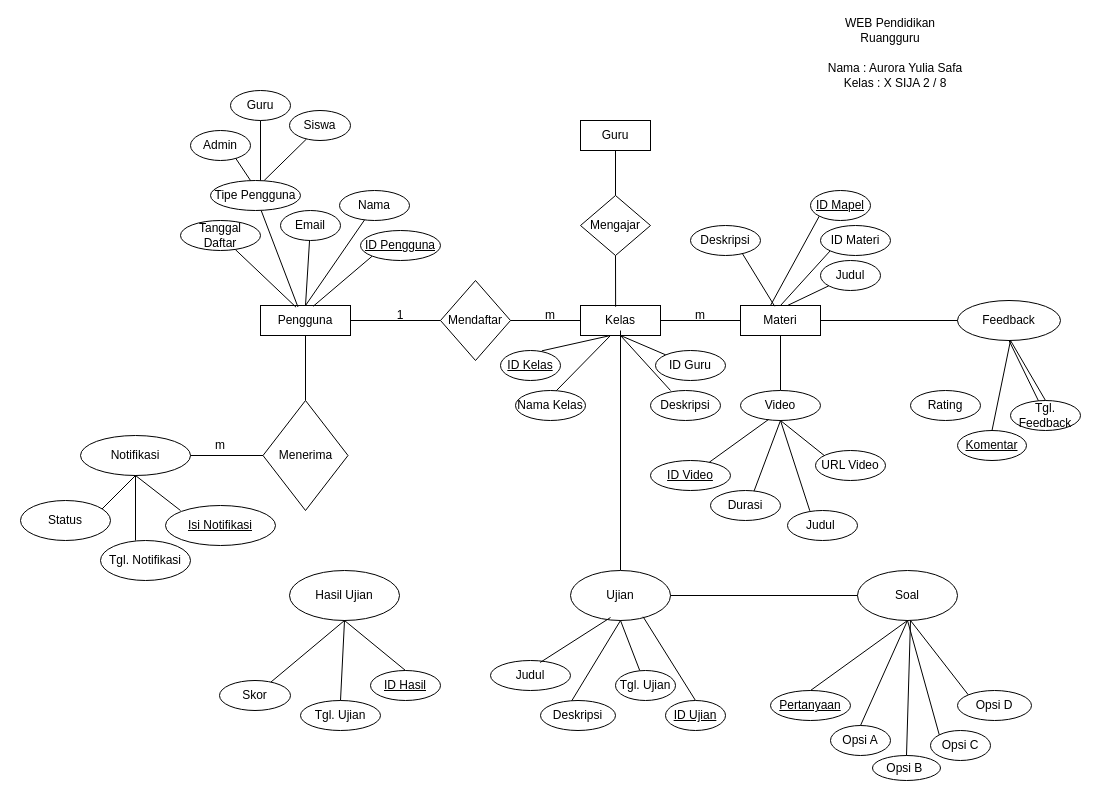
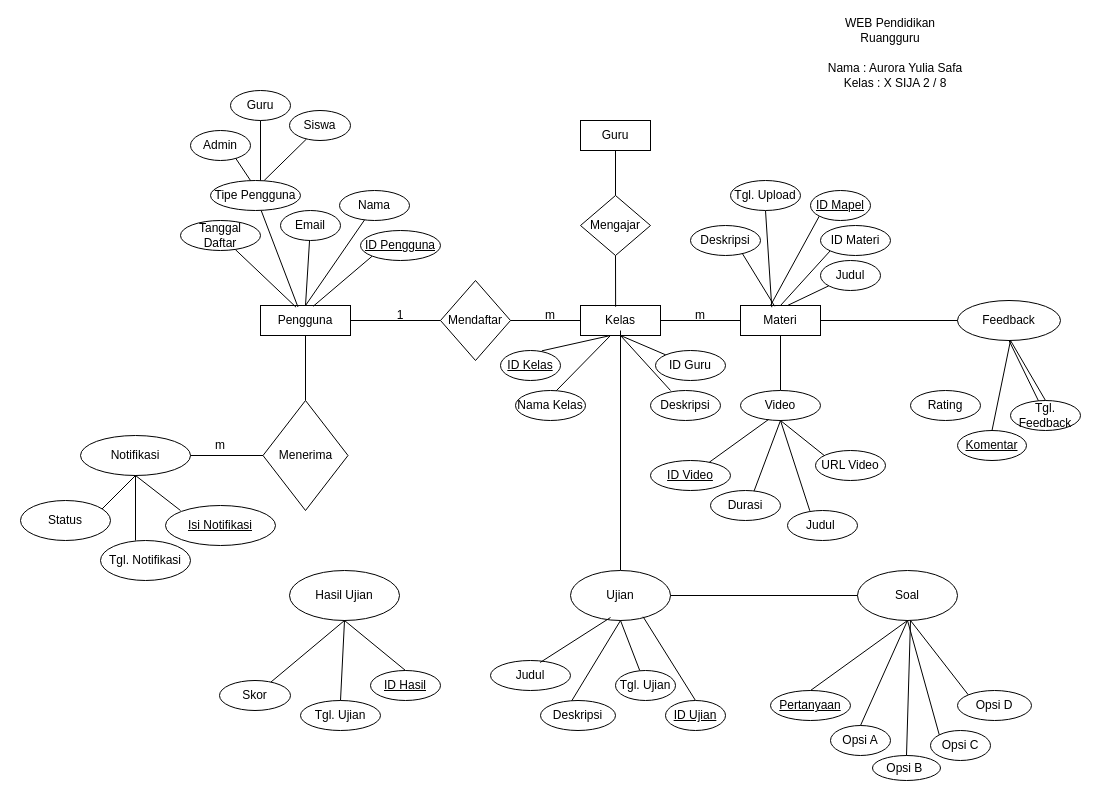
none -> (766, 196)
none -> (768, 254)
